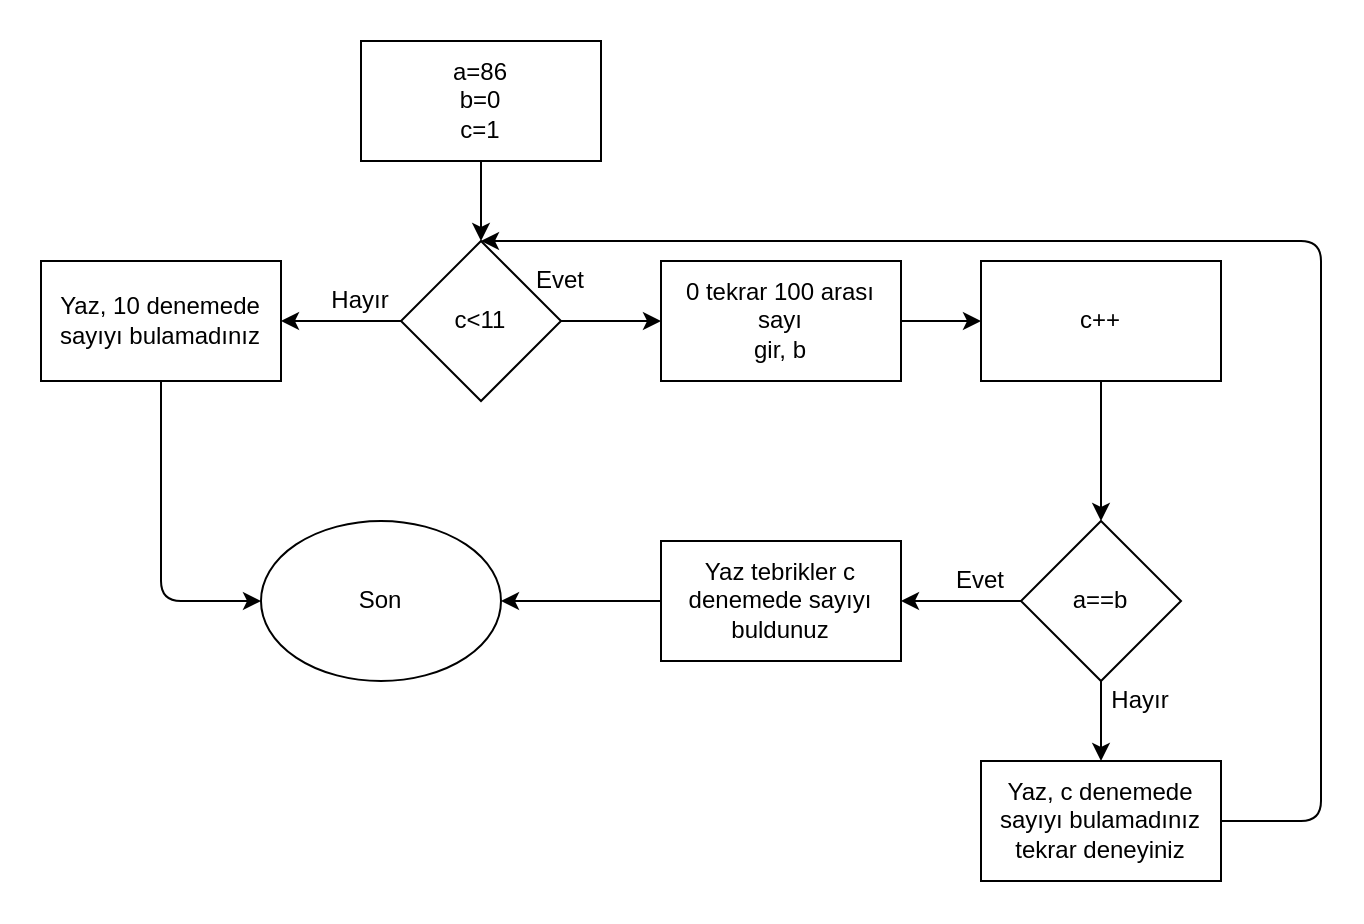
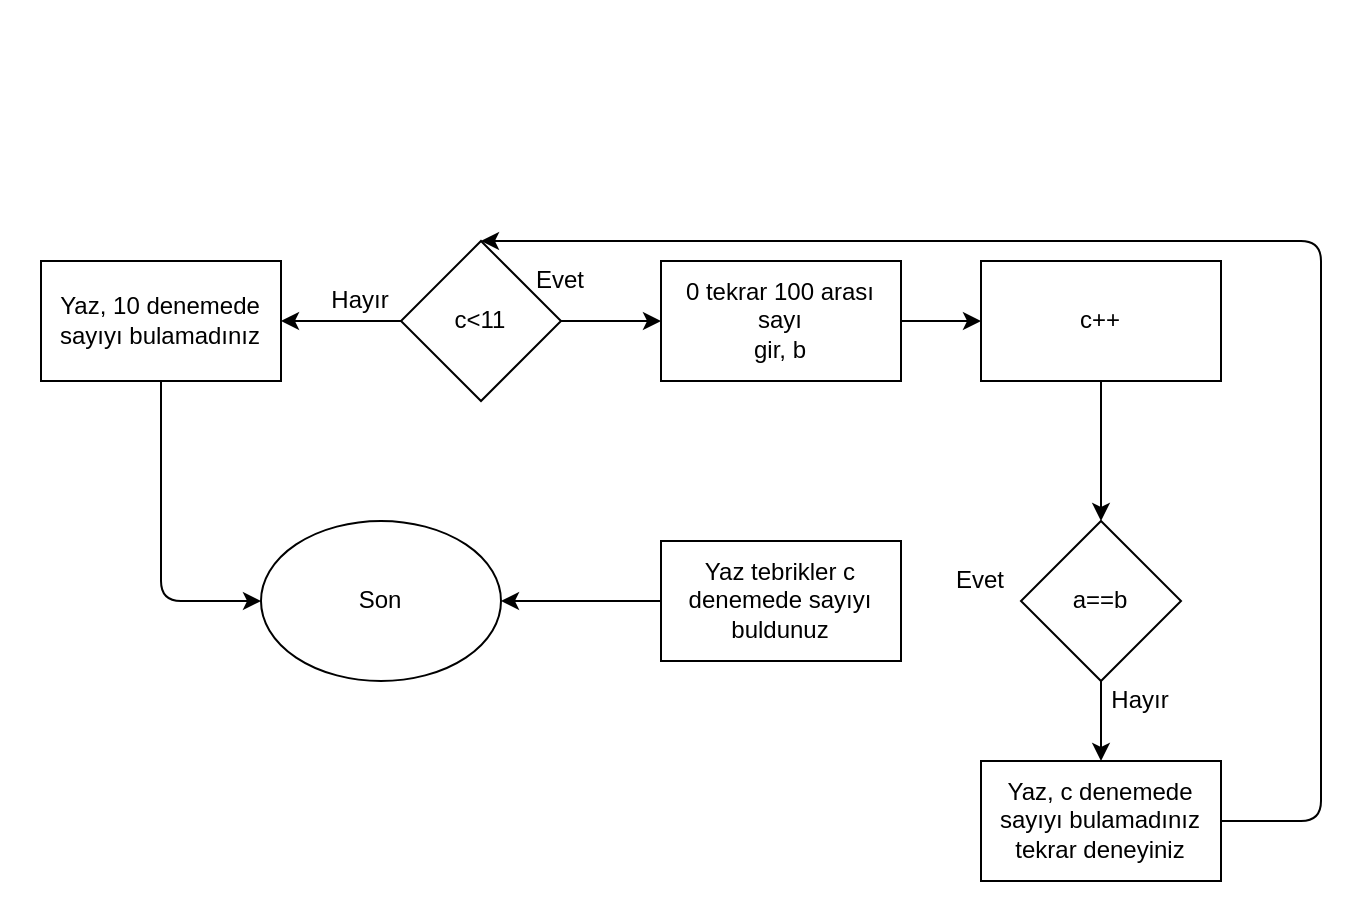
(481, 101) -> none
(481, 194) -> none
(968, 601) -> none
